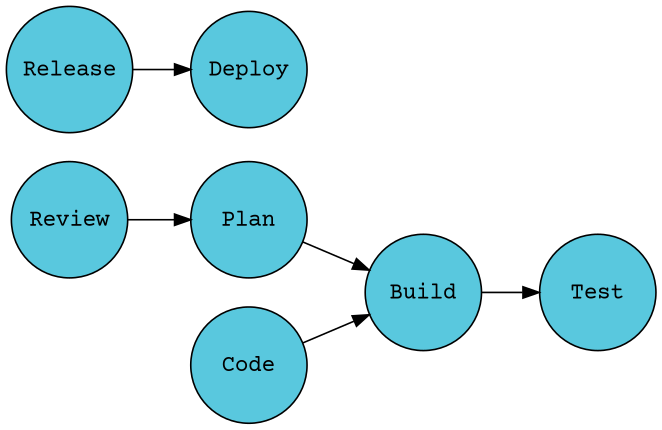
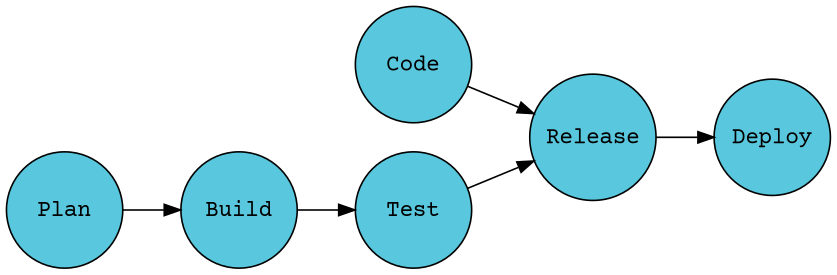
none -> (493, 178)
(70, 220) -> none
(328, 332) -> (493, 97)
